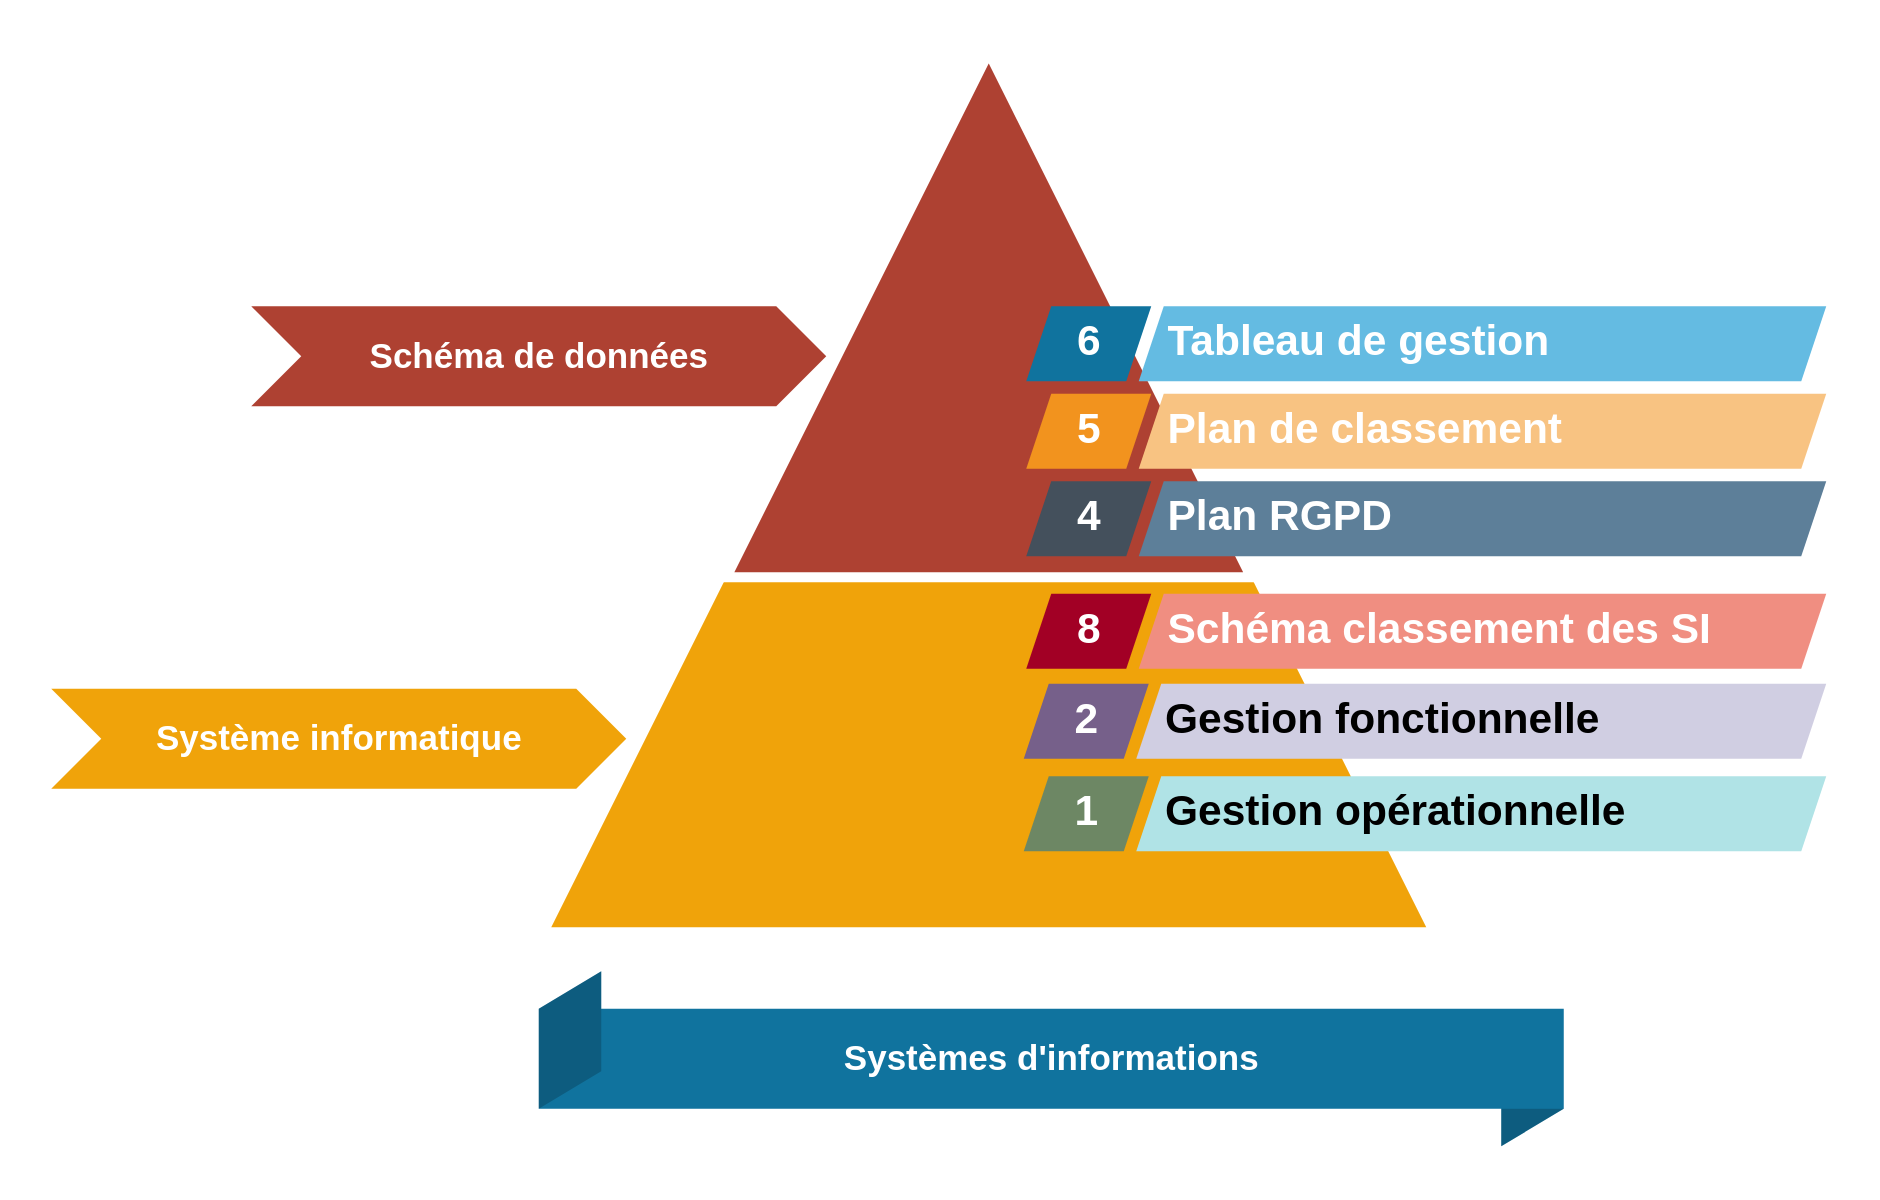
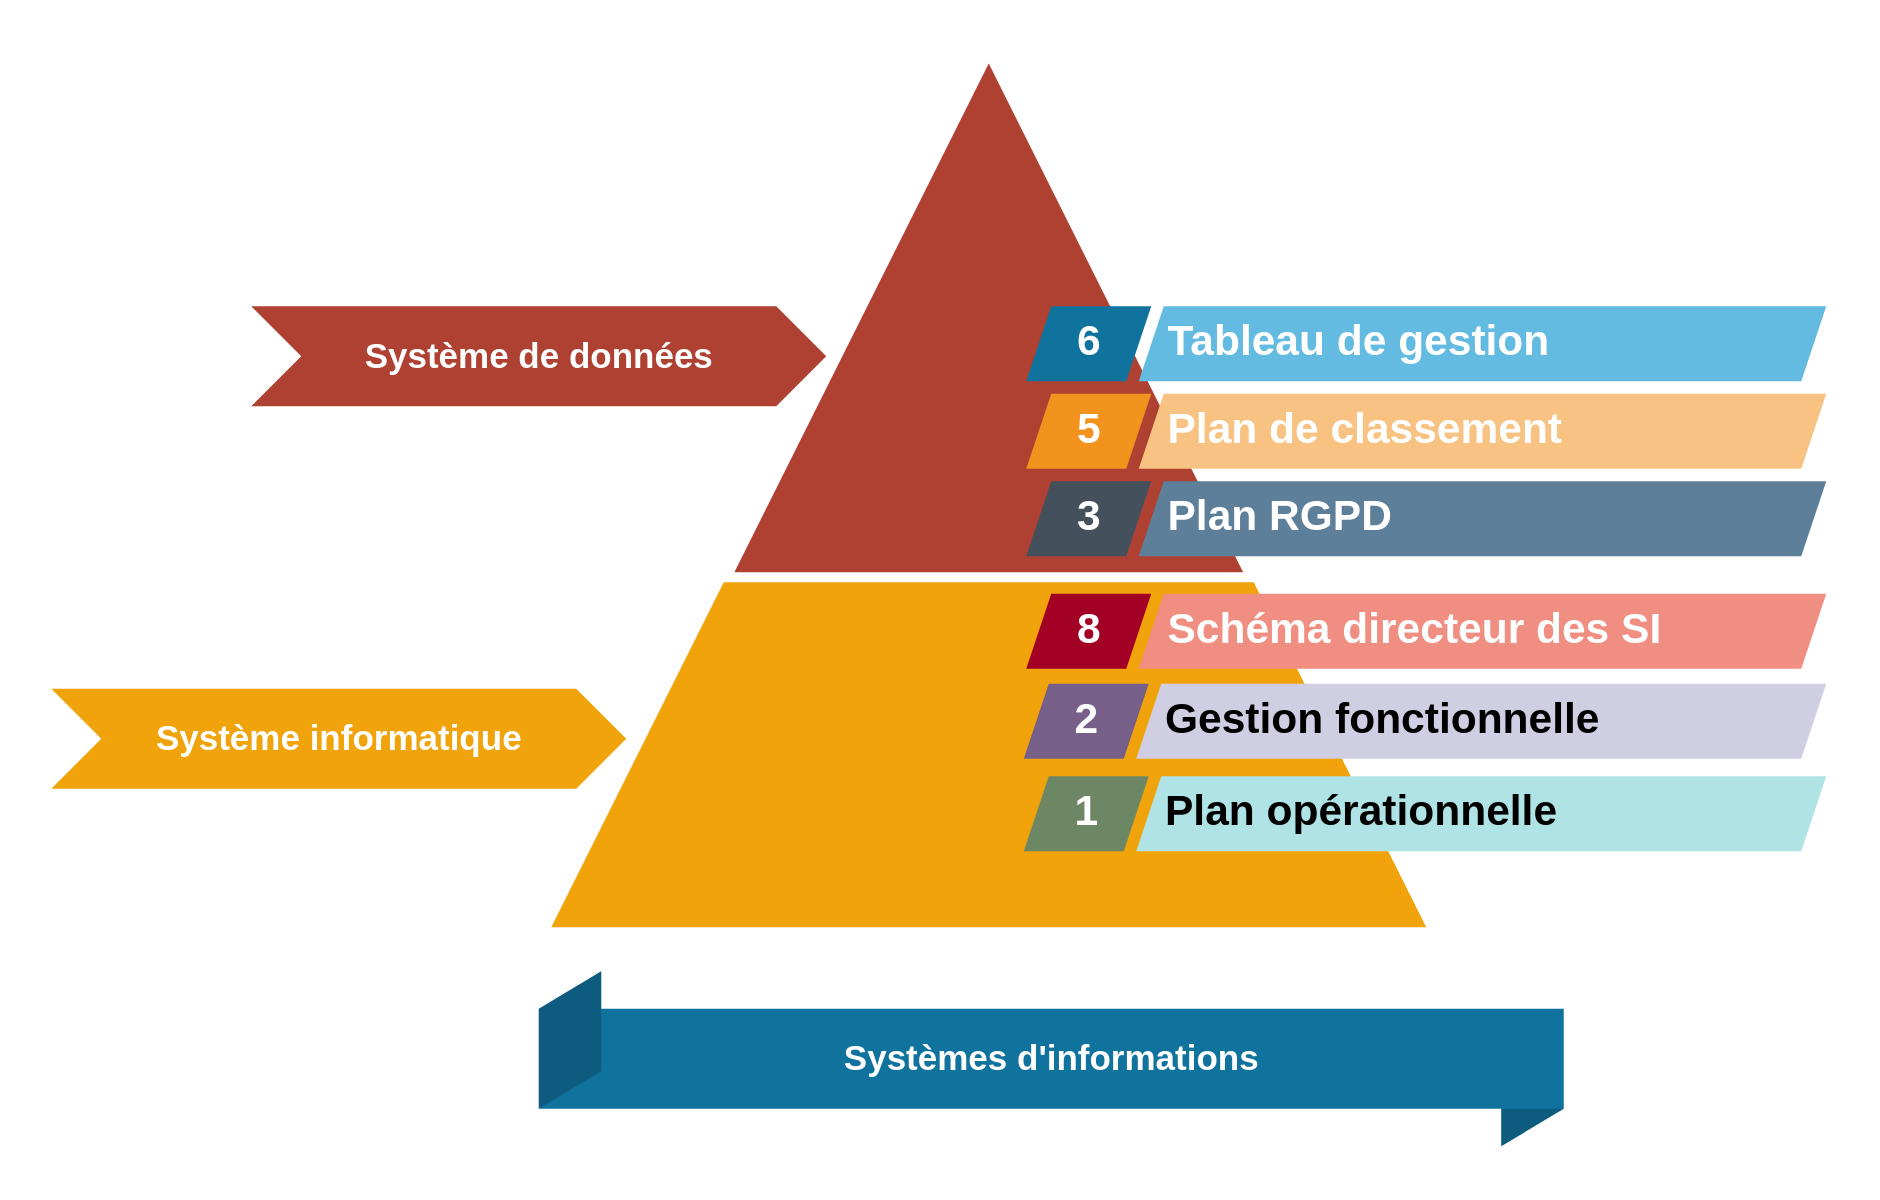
(540, 356) -> (540, 356)
(1090, 519) -> (1090, 519)
(1432, 631) -> (1420, 631)
(1400, 814) -> (1365, 814)
